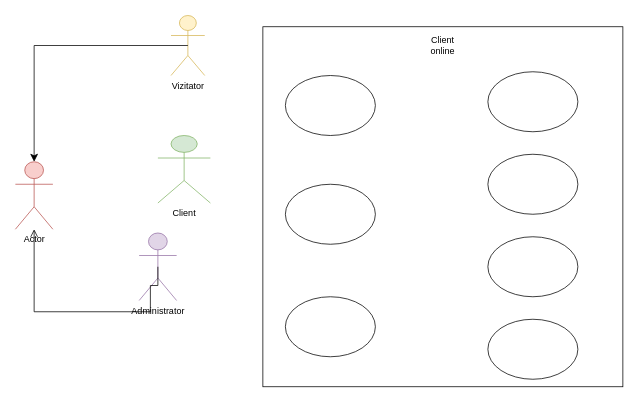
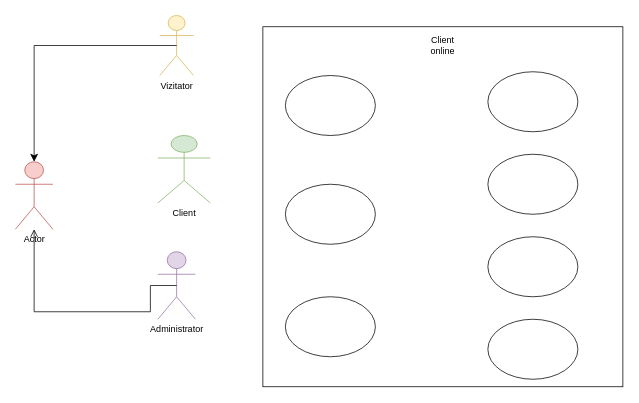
(188, 45) -> (177, 45)
(158, 267) -> (177, 285)
